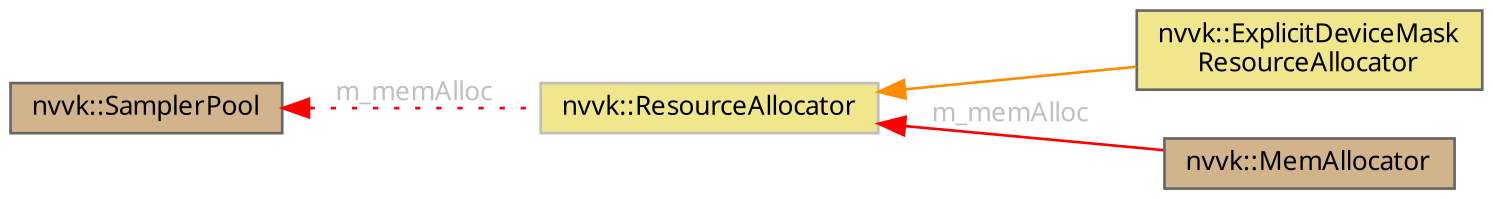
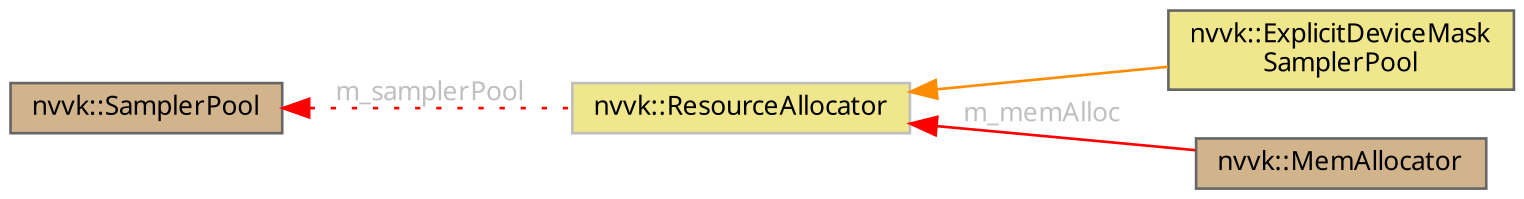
(1310, 50) -> (1341, 50)
(411, 94) -> (427, 94)
